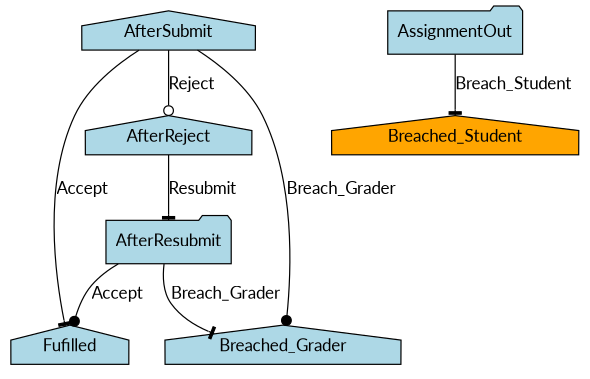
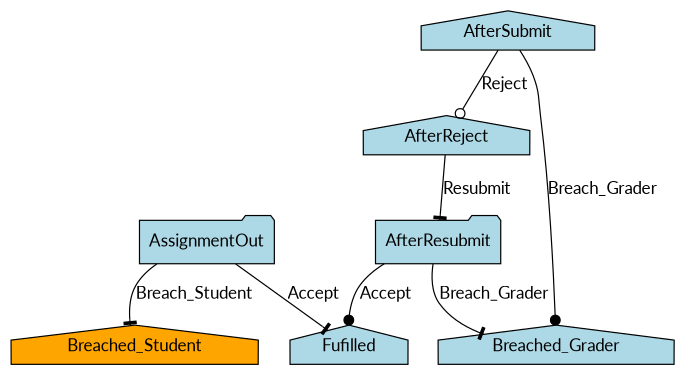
(58, 171) -> (279, 295)
